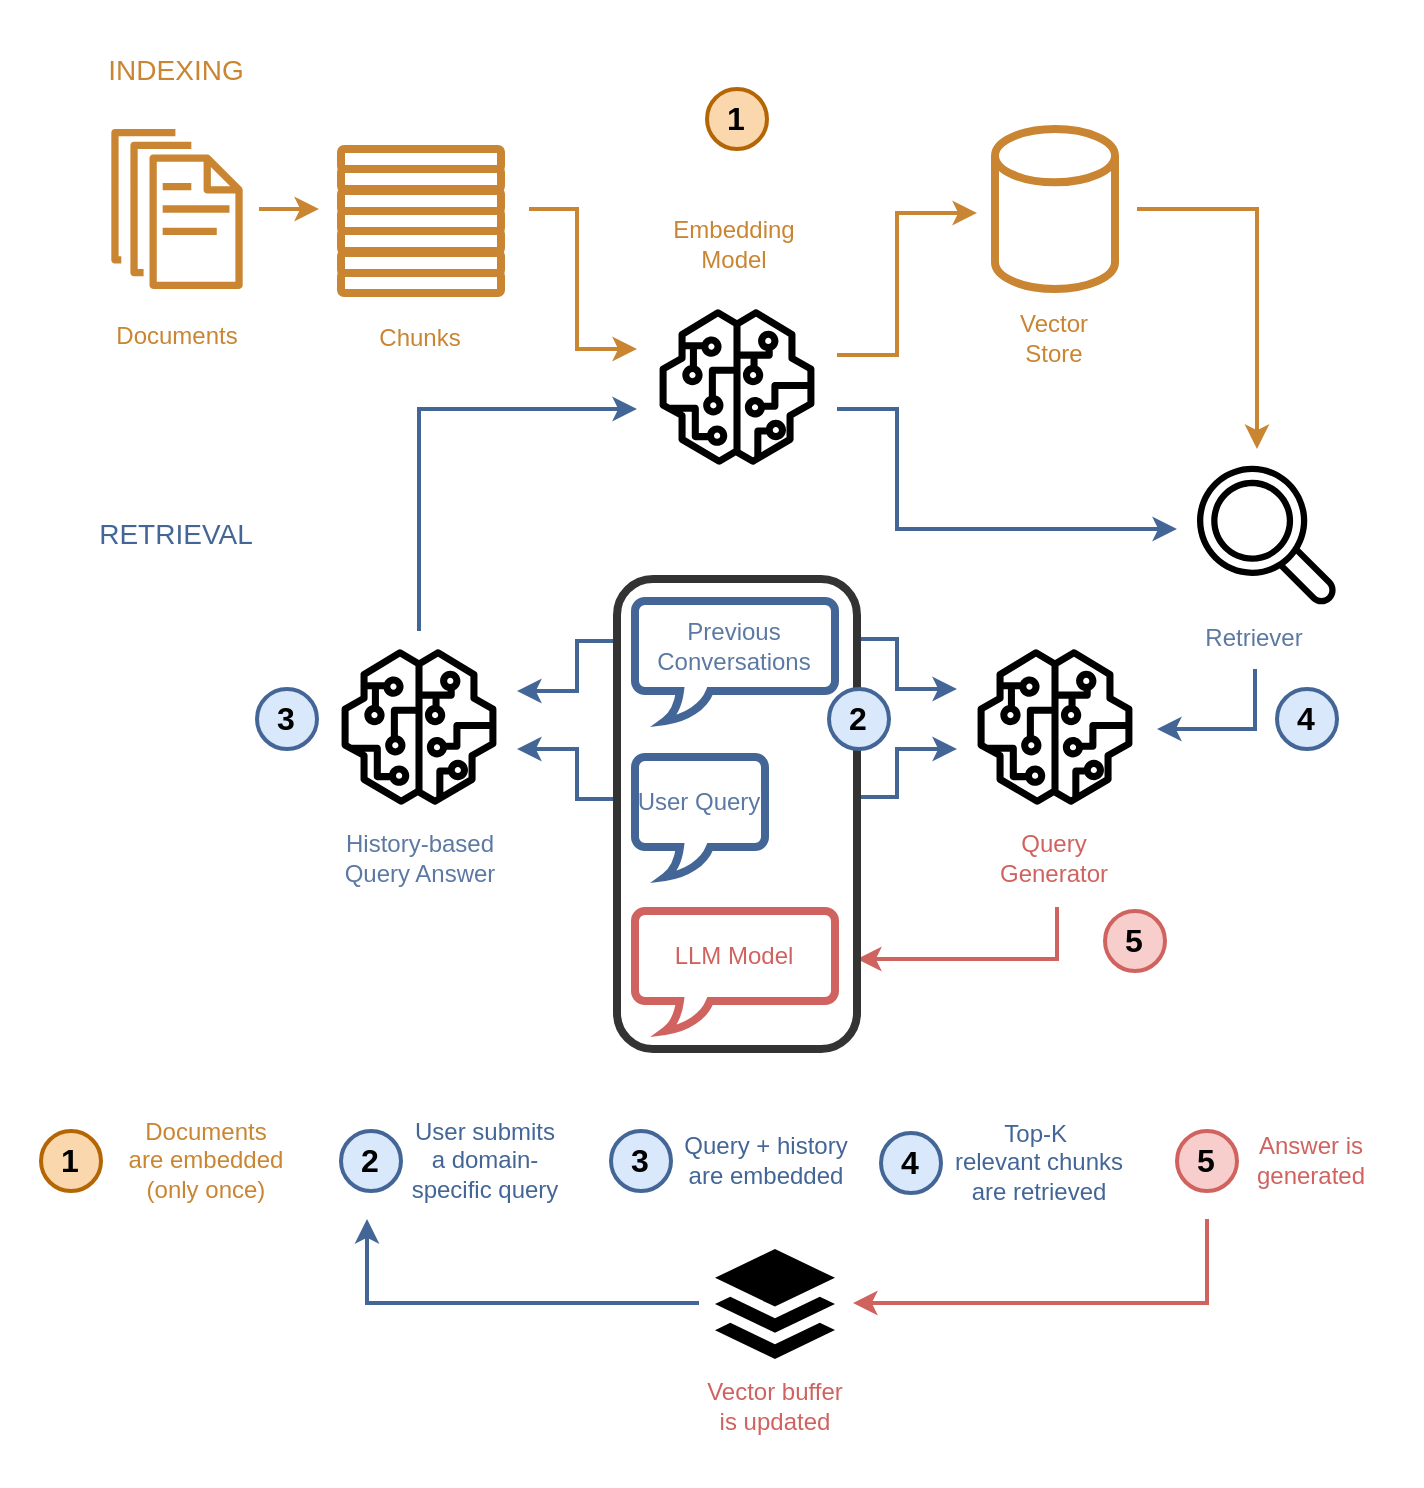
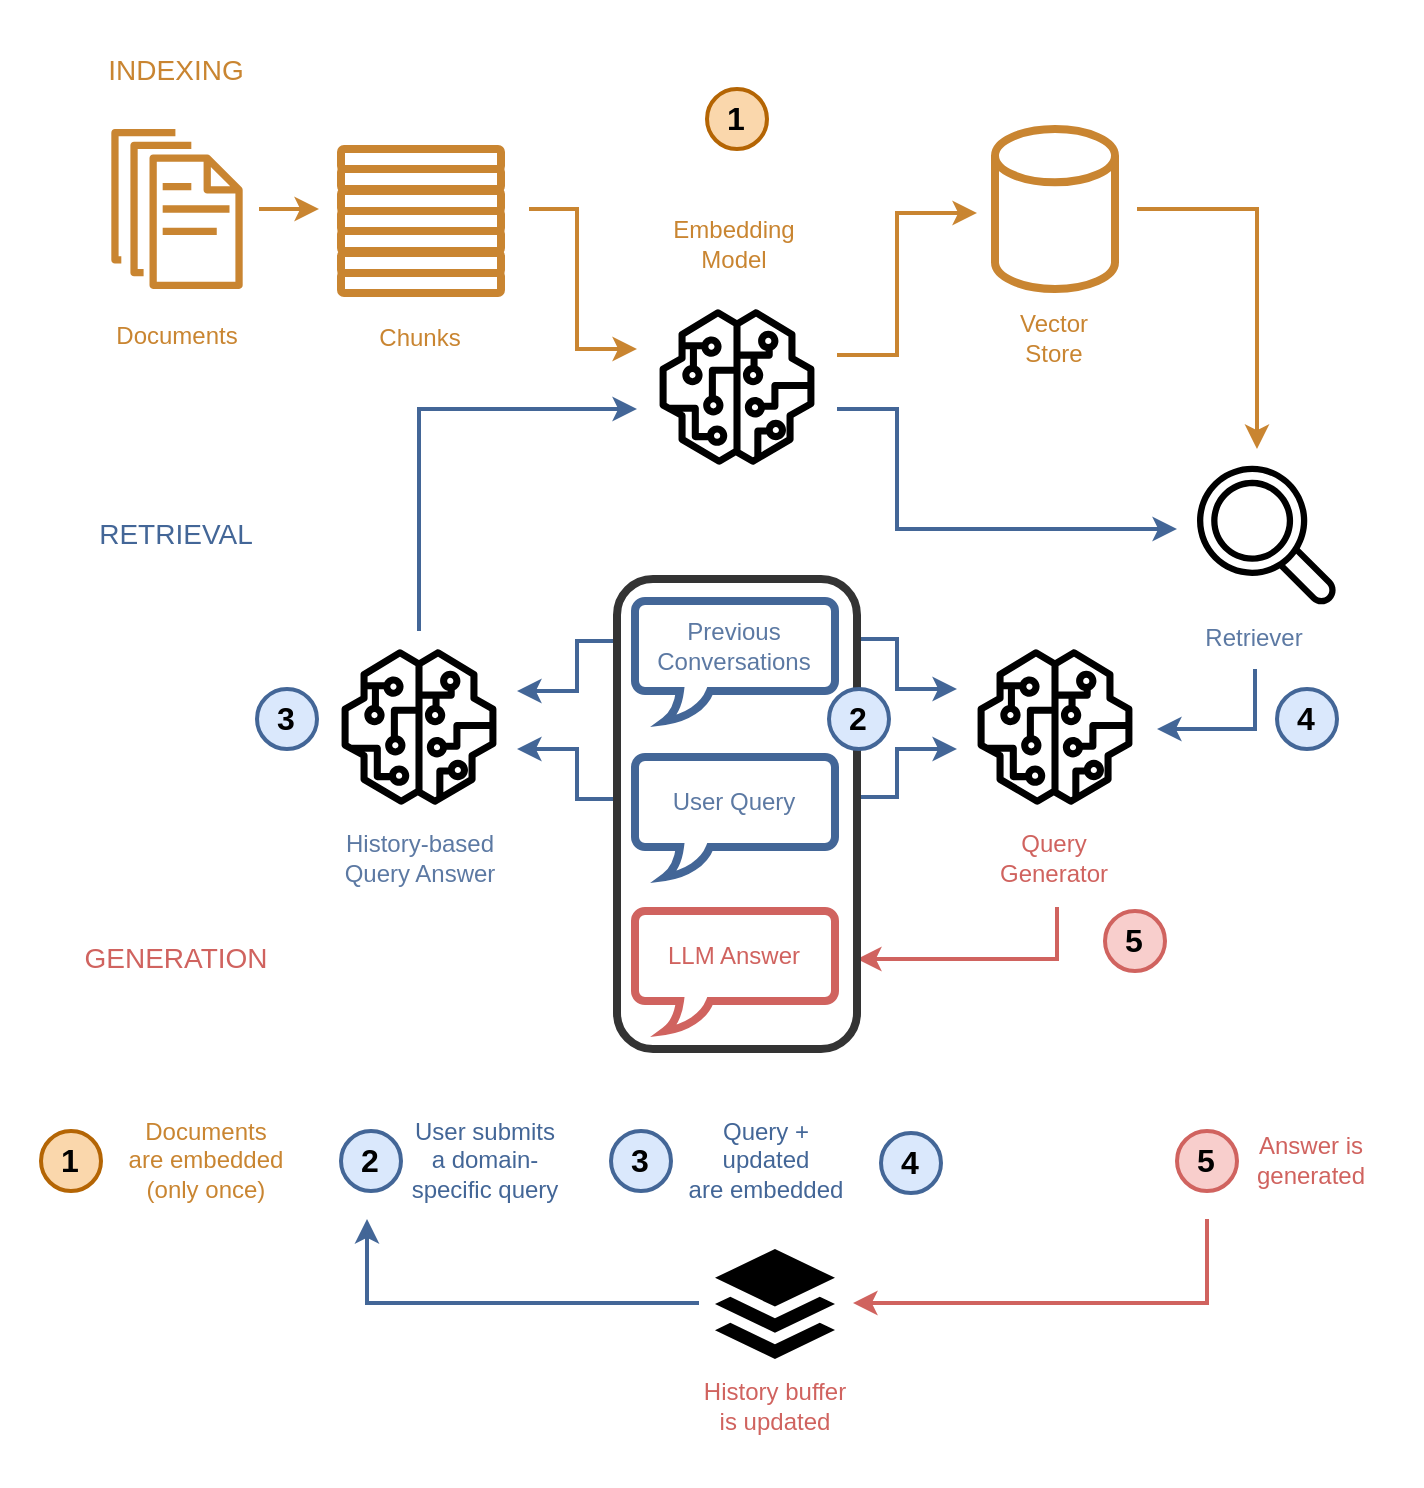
(700, 817) -> (735, 817)
(735, 957) -> (735, 957)
none -> (177, 959)
(767, 1161) -> (767, 1161)
(1040, 1163) -> none
(776, 1407) -> (776, 1407)
